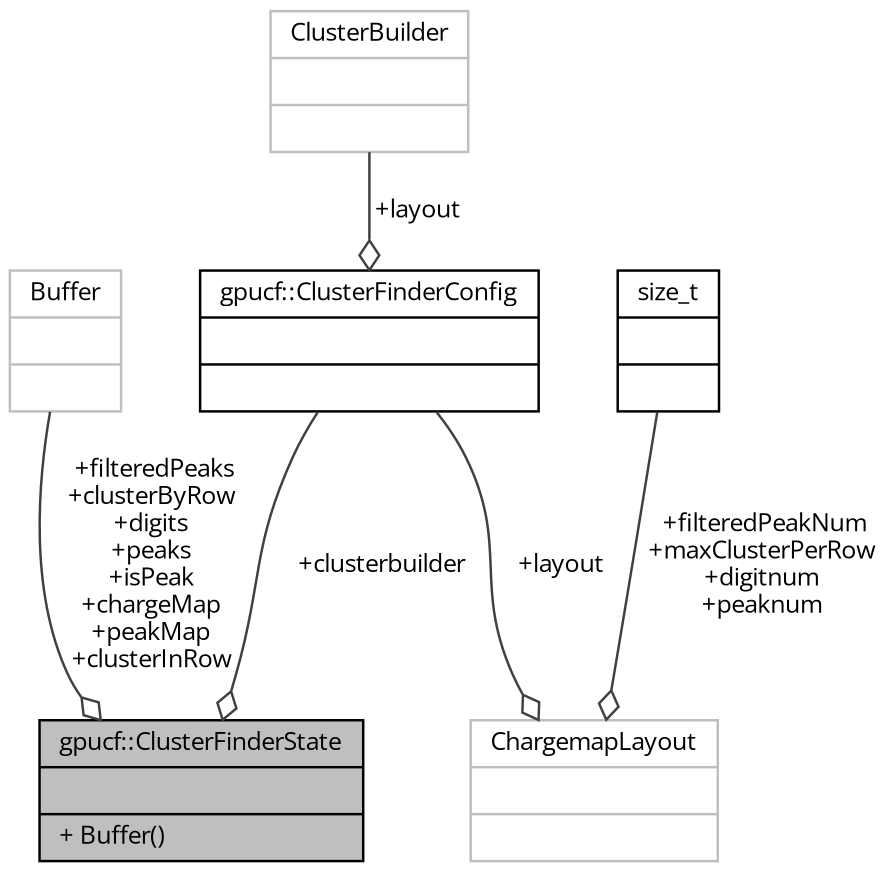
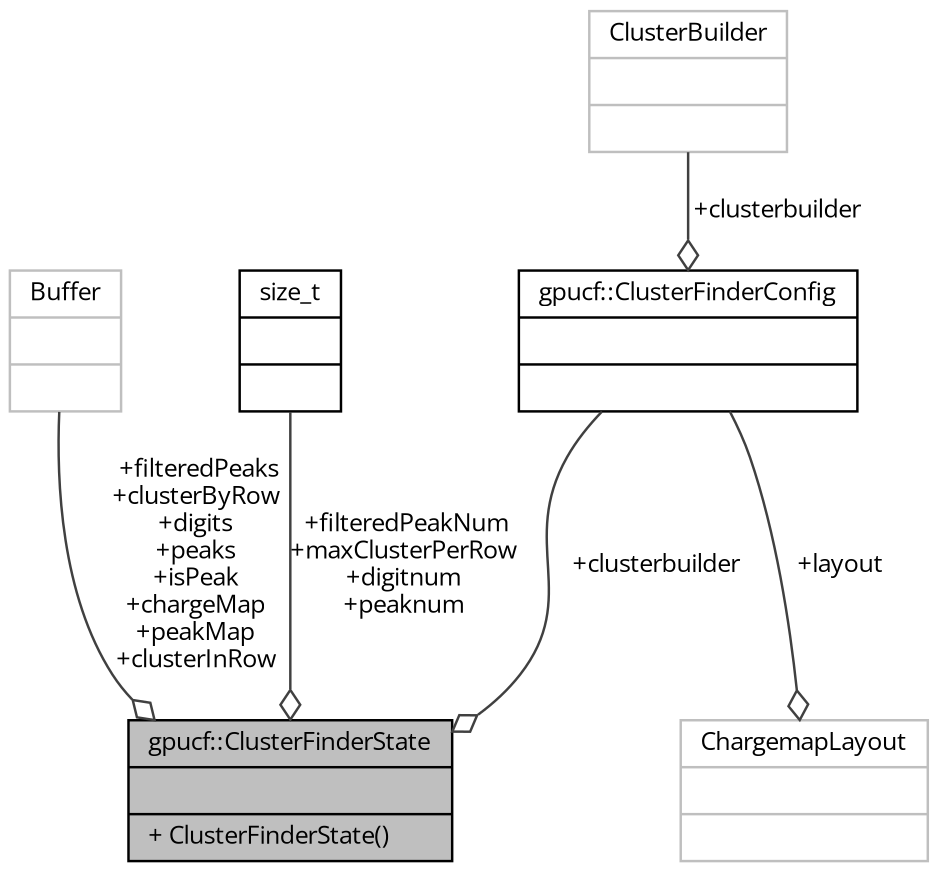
(415, 211) -> (775, 211)
(635, 551) -> (290, 551)
(112, 836) -> (269, 836)
